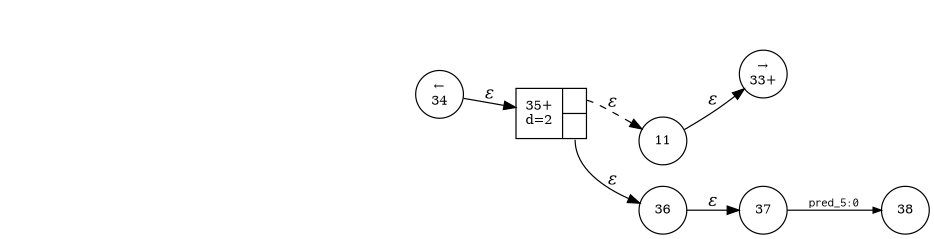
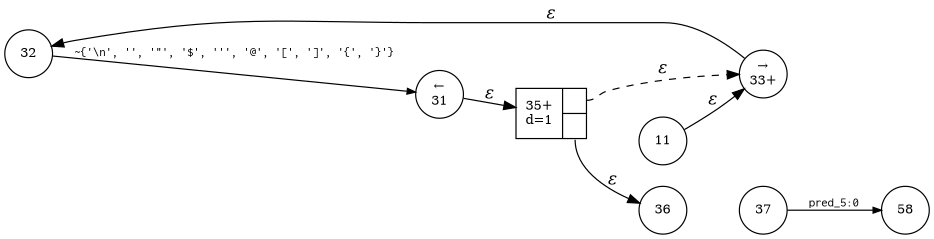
none -> (29, 54)
(440, 94) -> (440, 94)
(609, 110) -> (655, 81)
(539, 120) -> (539, 120)
(707, 210) -> none
(905, 210) -> (905, 210)
